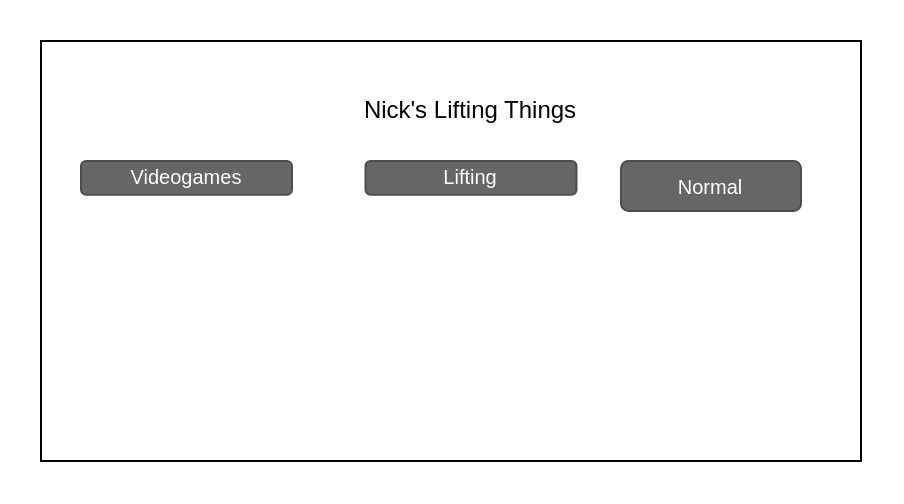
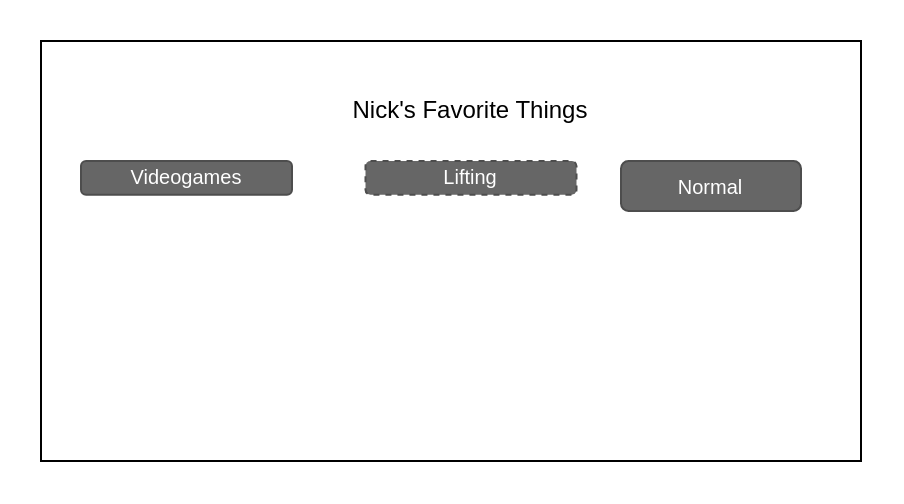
(471, 111) -> (471, 111)
(471, 178) -> (471, 178)
